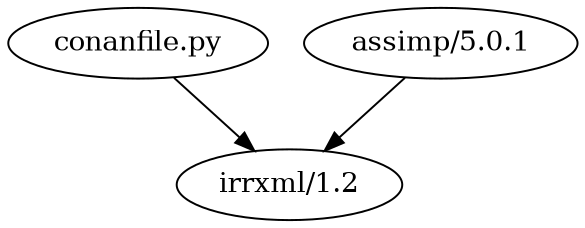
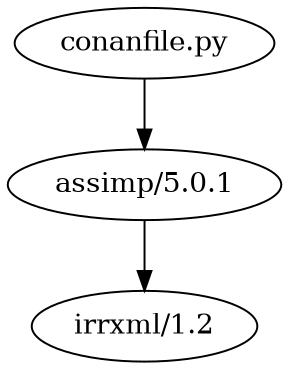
(207, 108) -> (145, 104)
